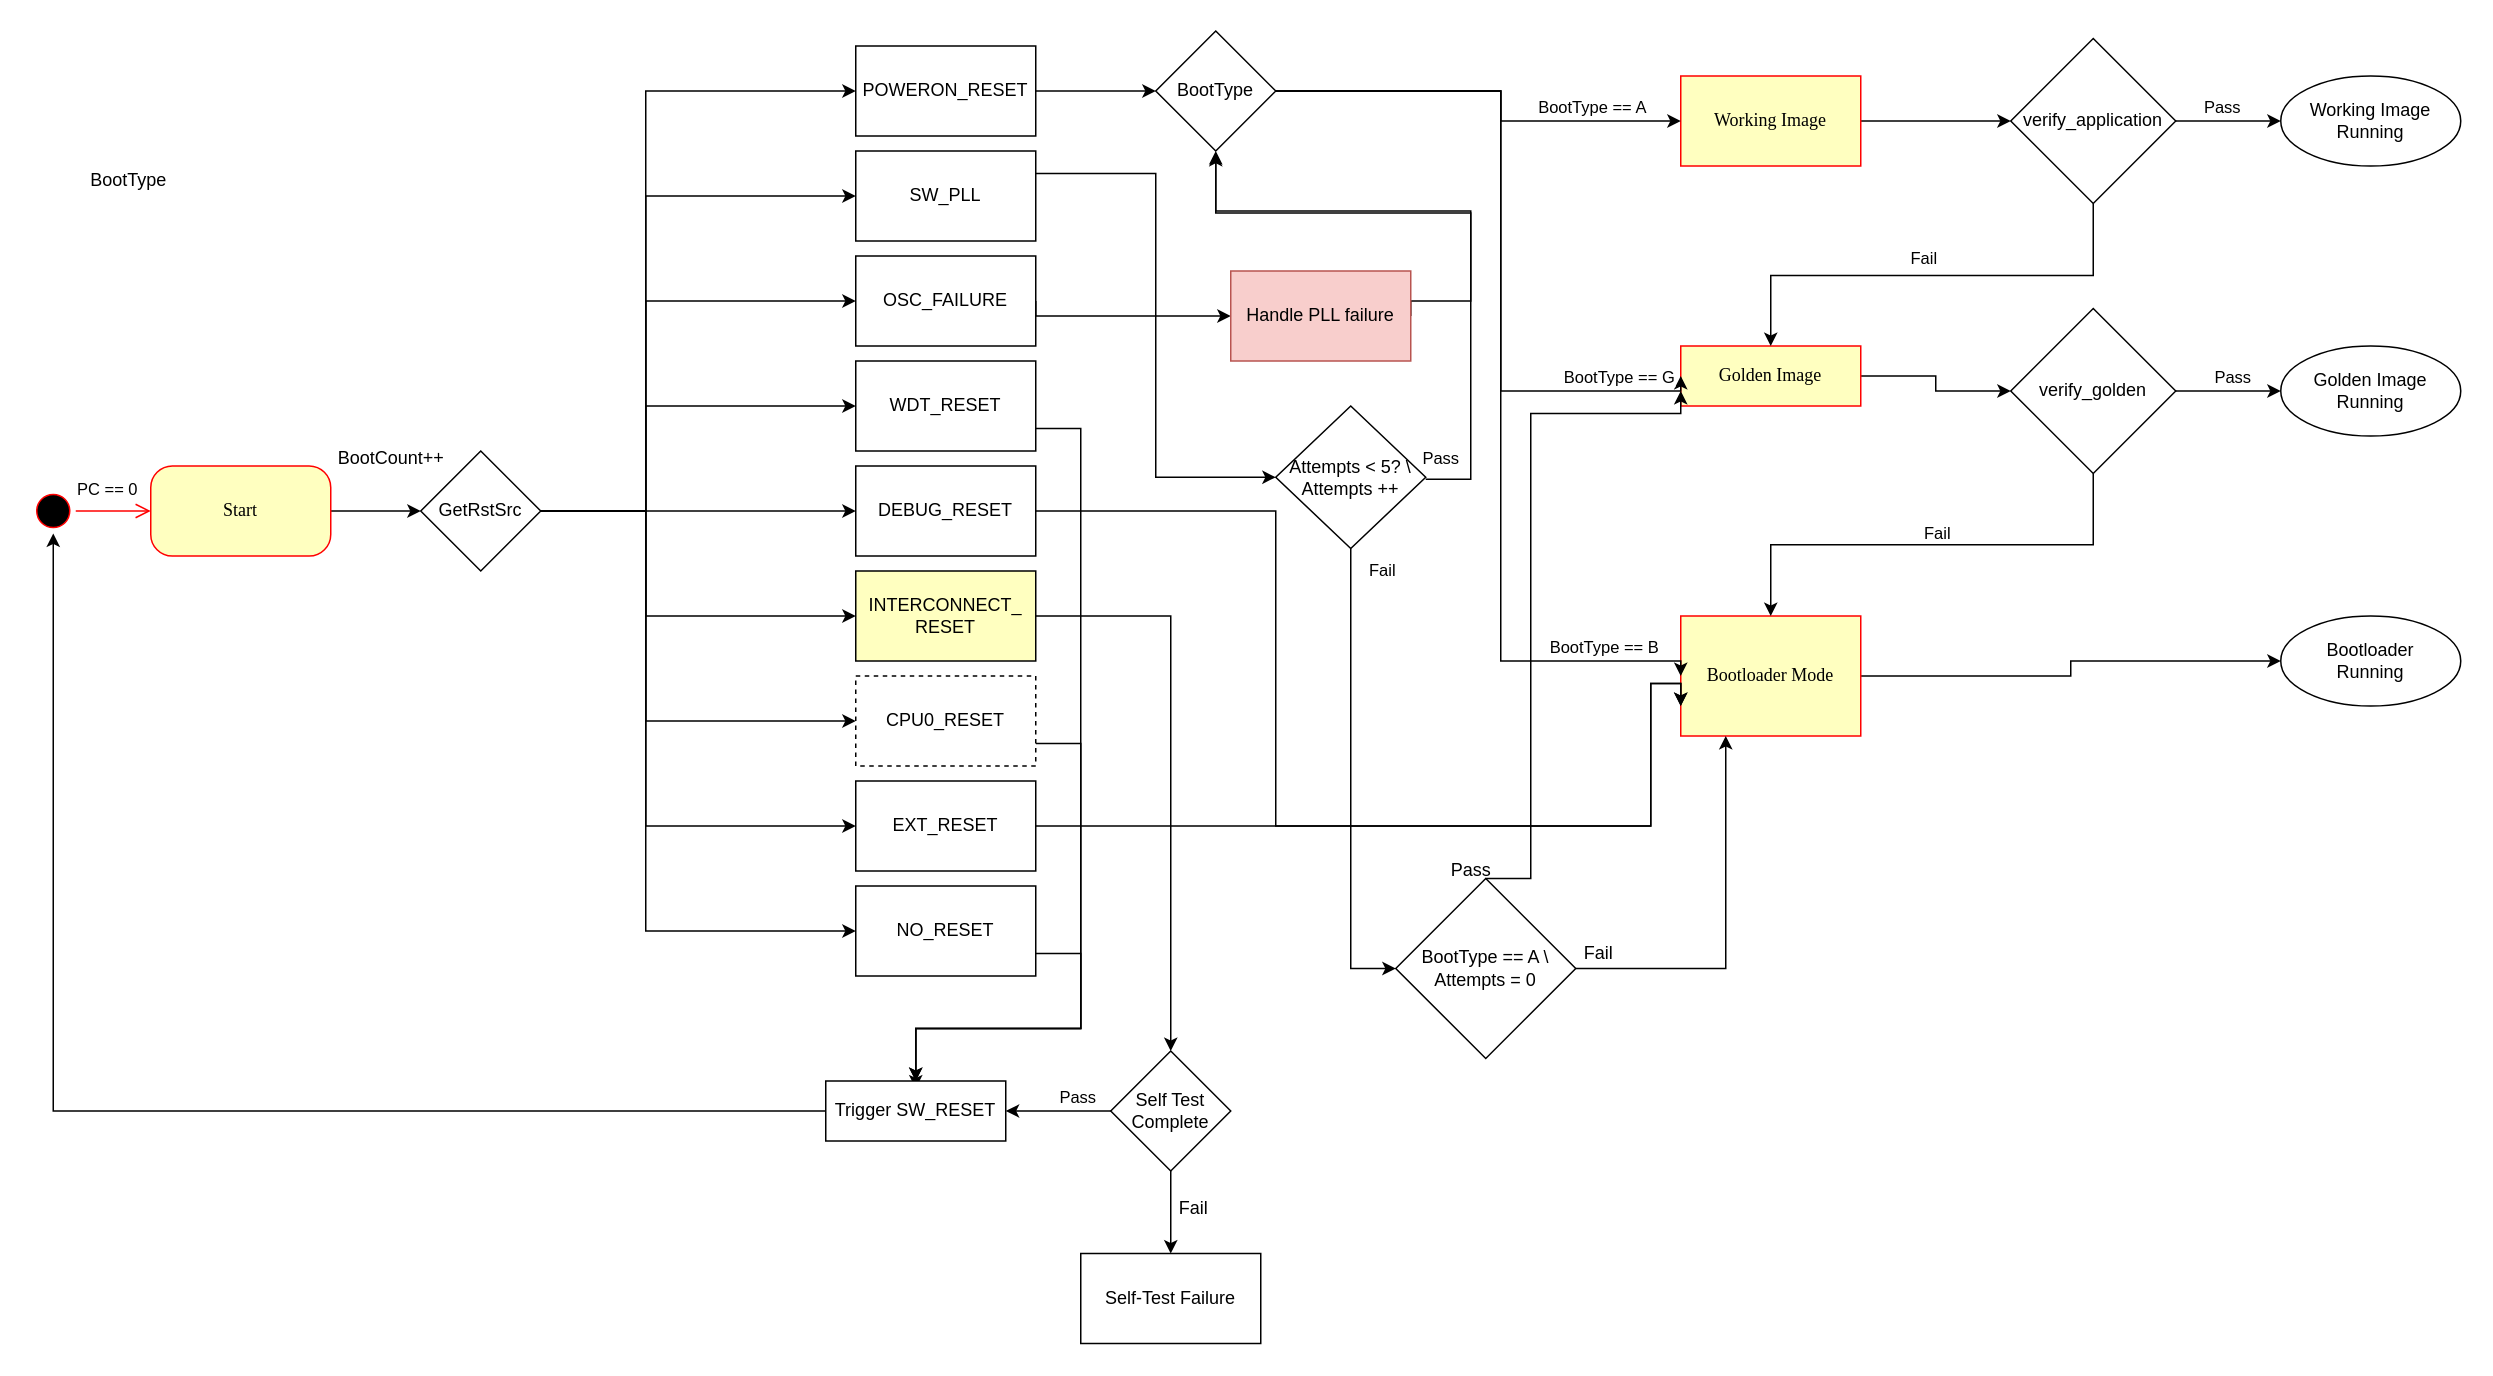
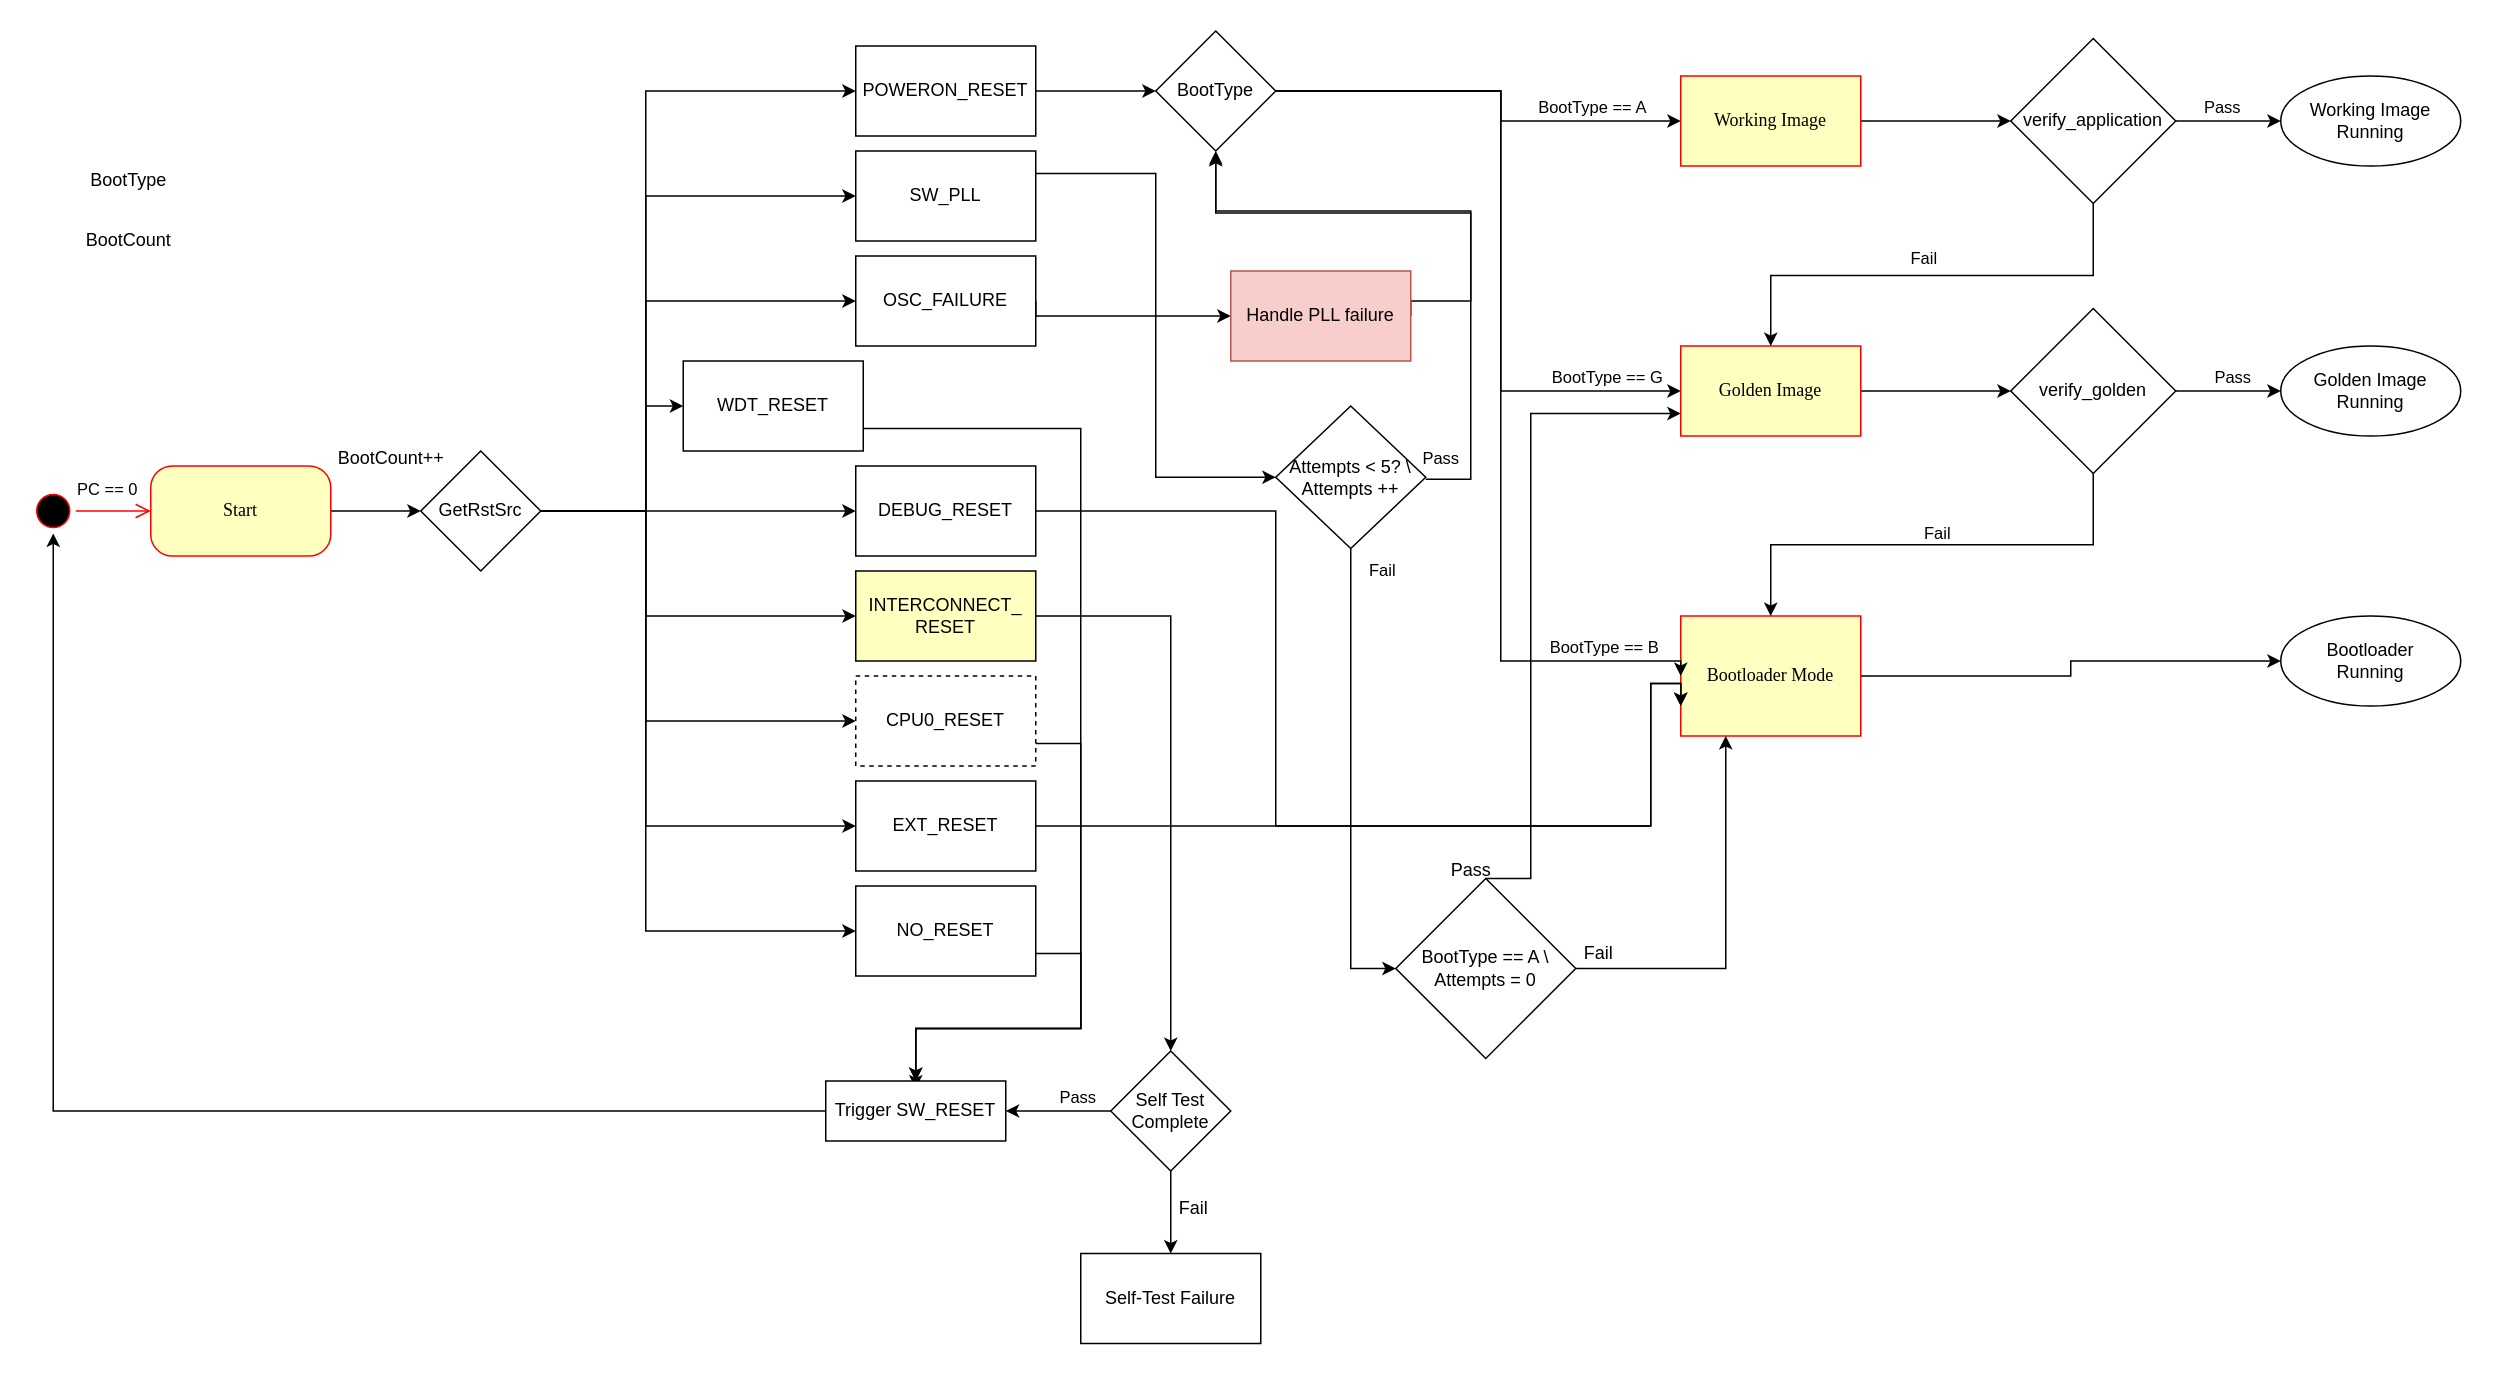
none -> (128, 241)
(1771, 376) -> (1771, 391)
(946, 406) -> (773, 406)
